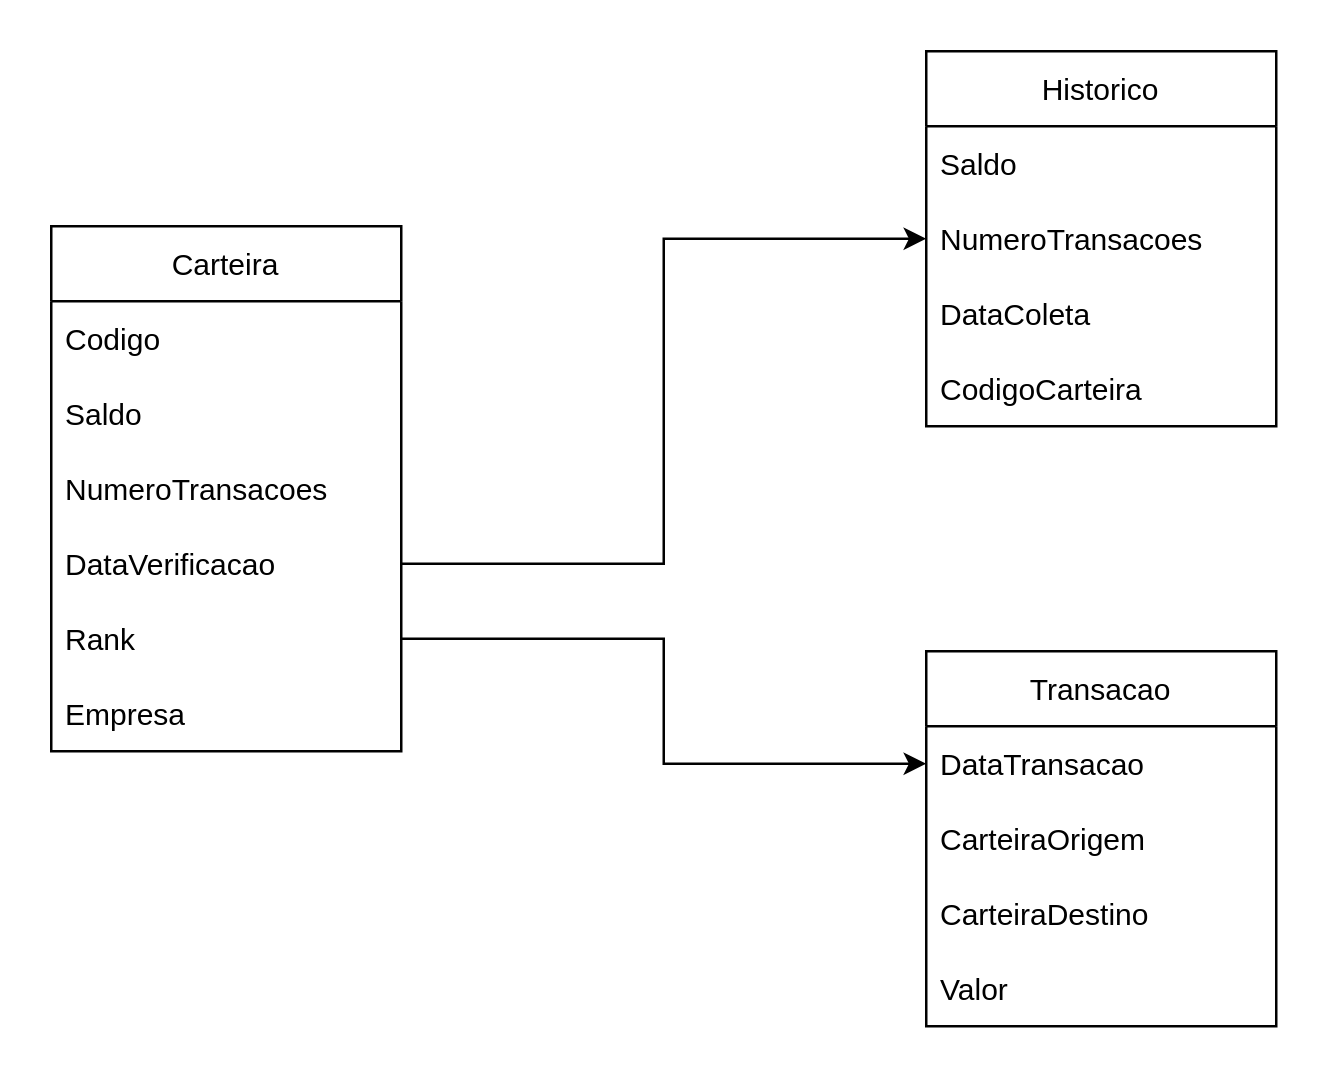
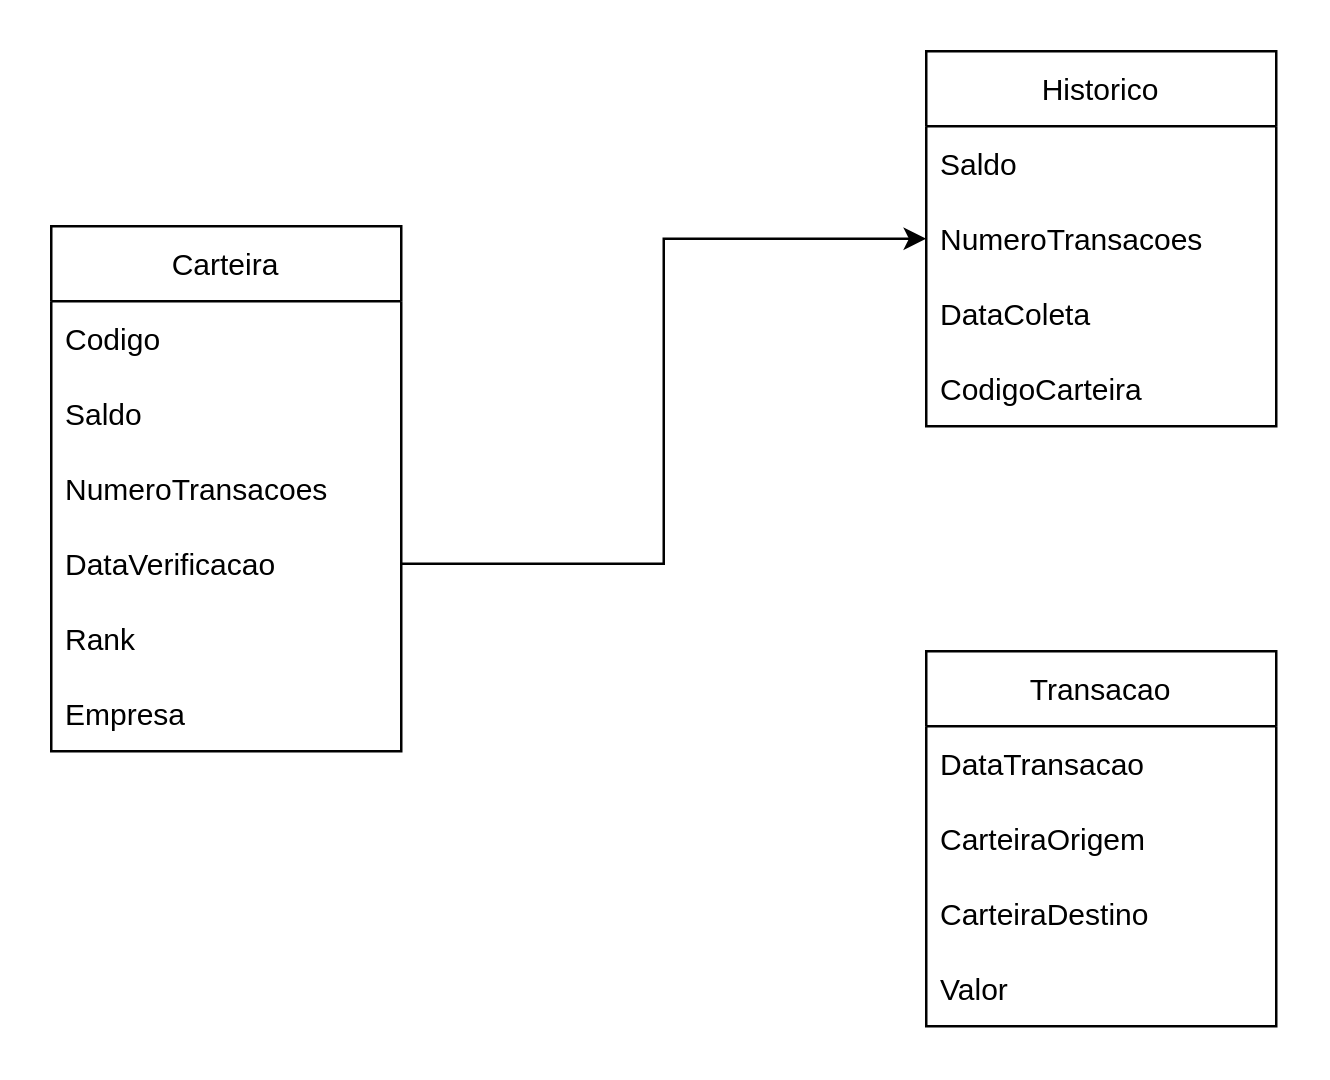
(664, 695) -> none
